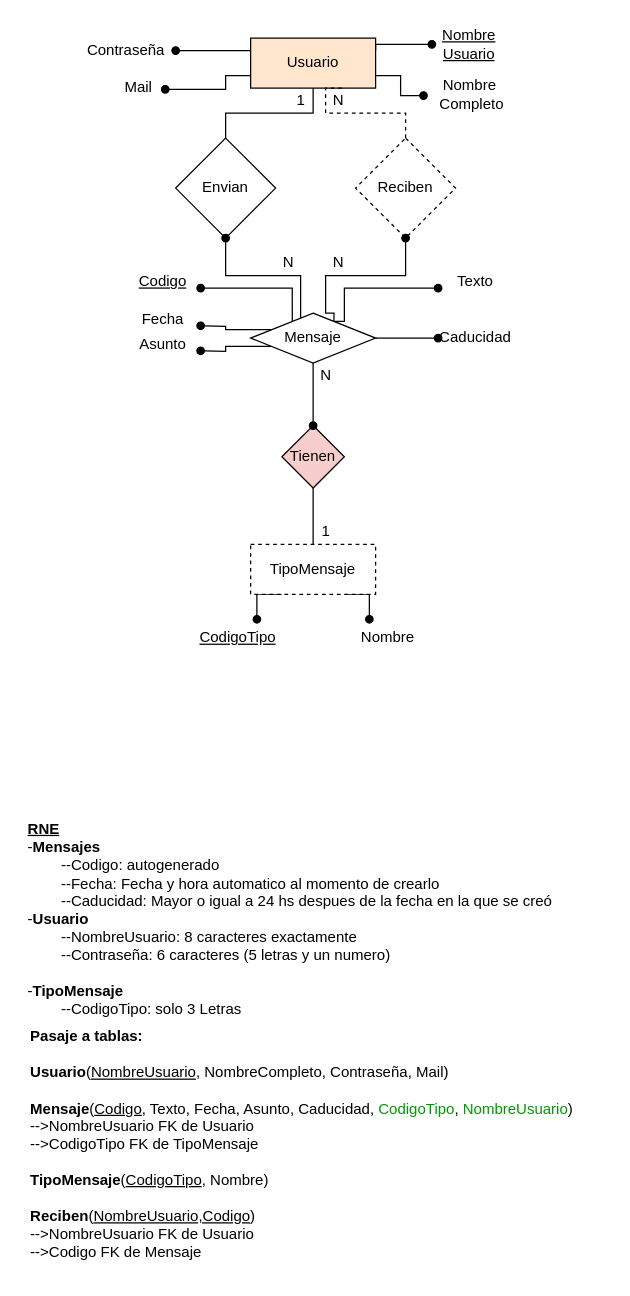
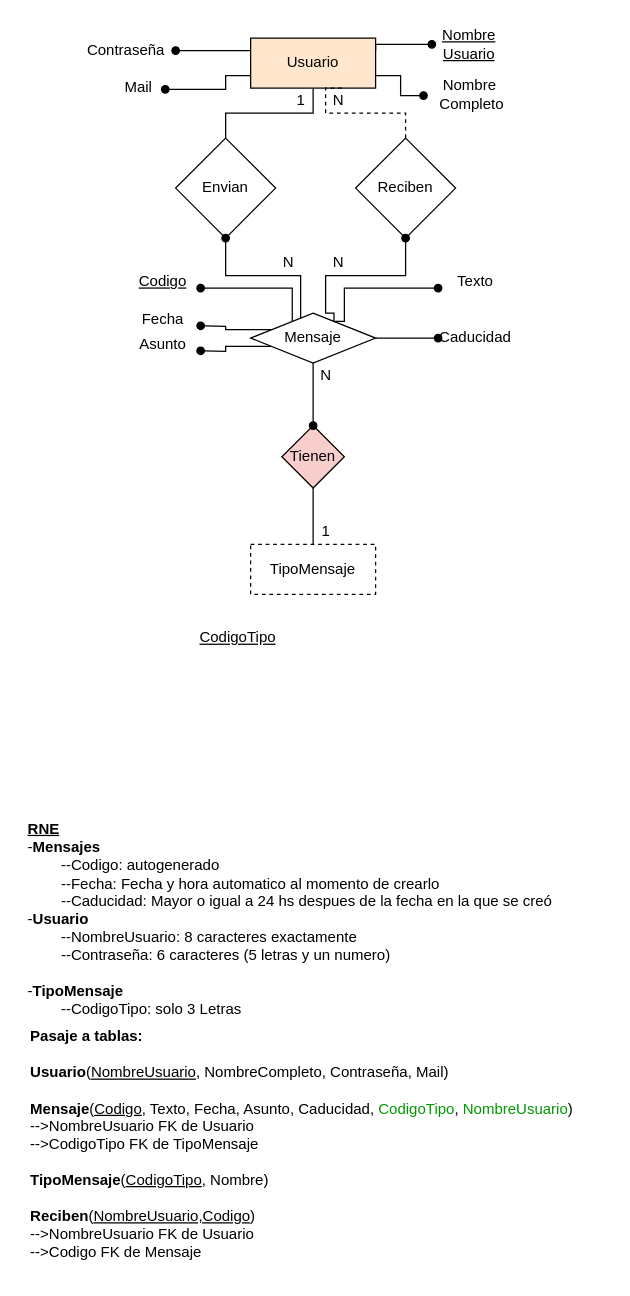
(406, 188) -> (406, 188)
(259, 594) -> none
(368, 594) -> none
(388, 638) -> none
